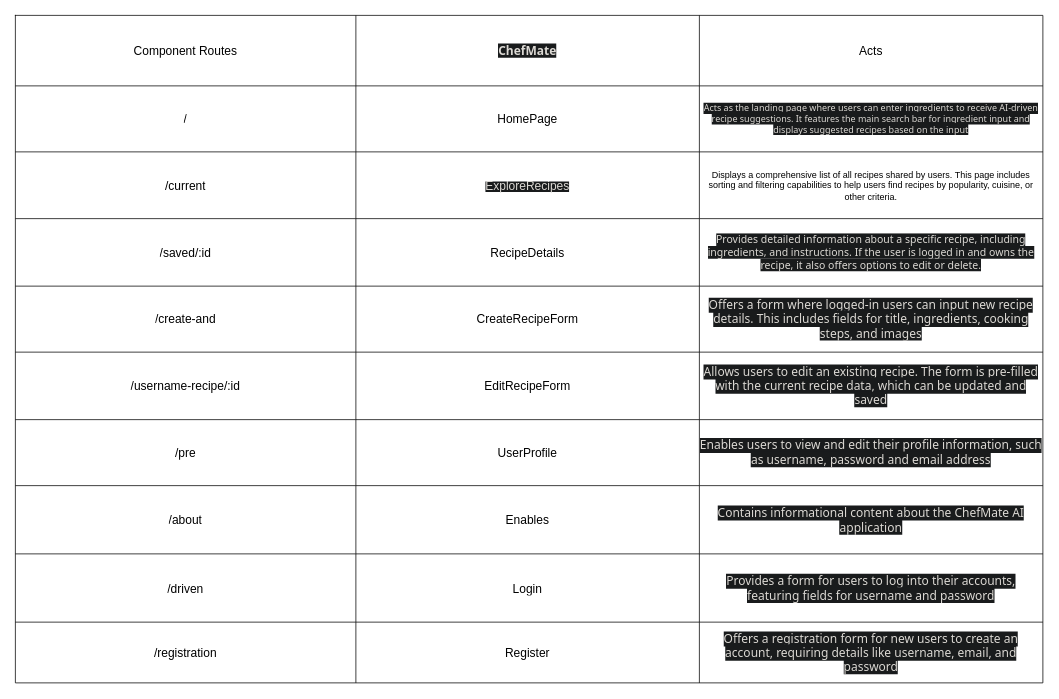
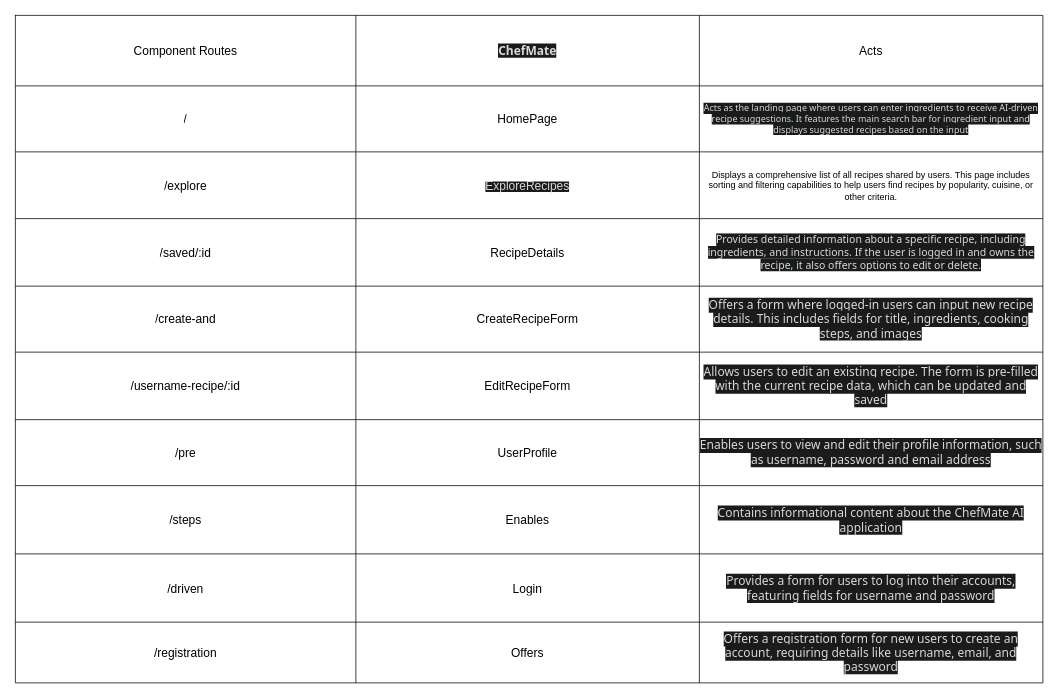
(186, 186) -> (186, 186)
(186, 520) -> (186, 520)
(528, 653) -> (528, 653)
